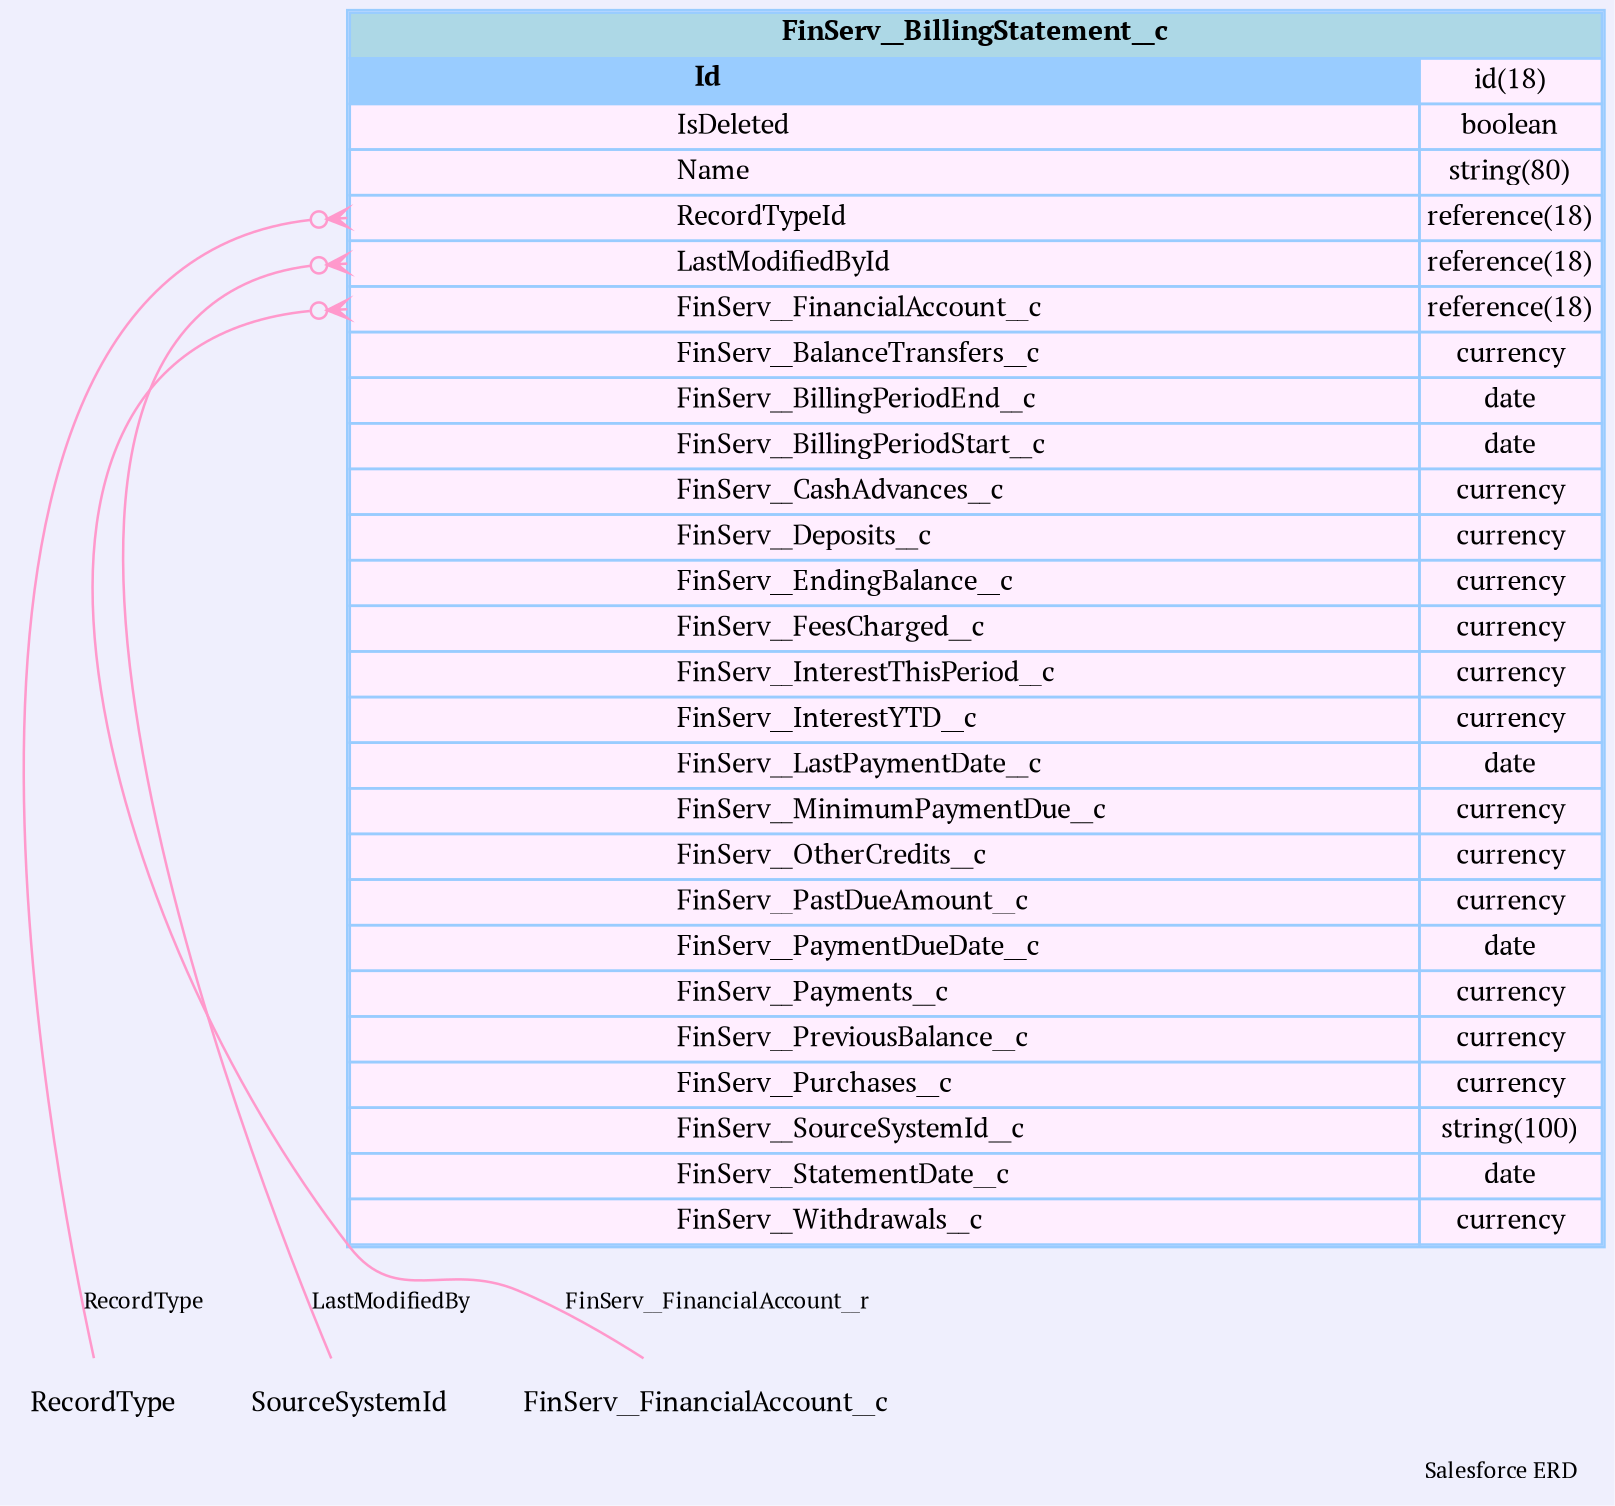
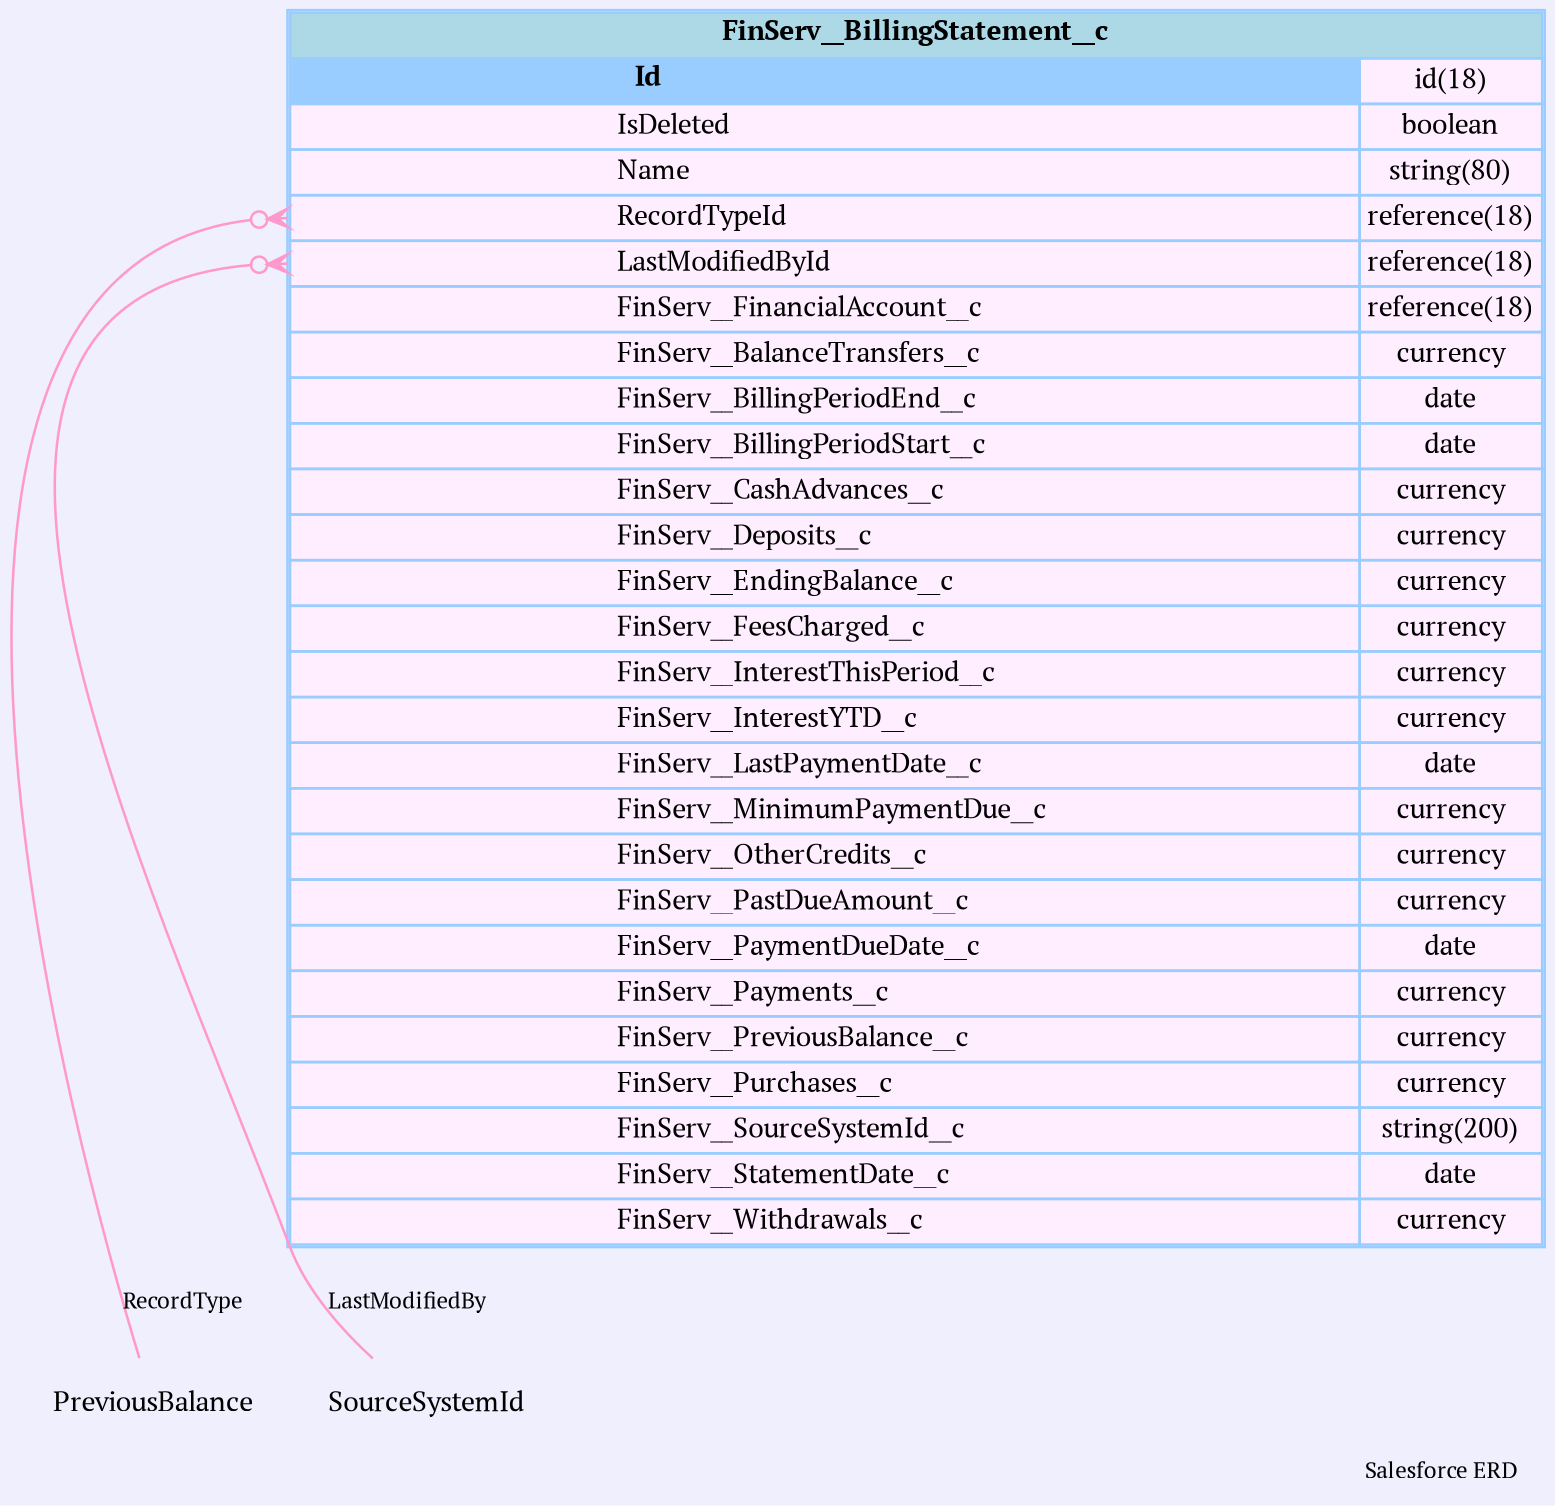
(1511, 1129) -> (1451, 1129)
(104, 1404) -> (153, 1404)
(707, 1404) -> none
